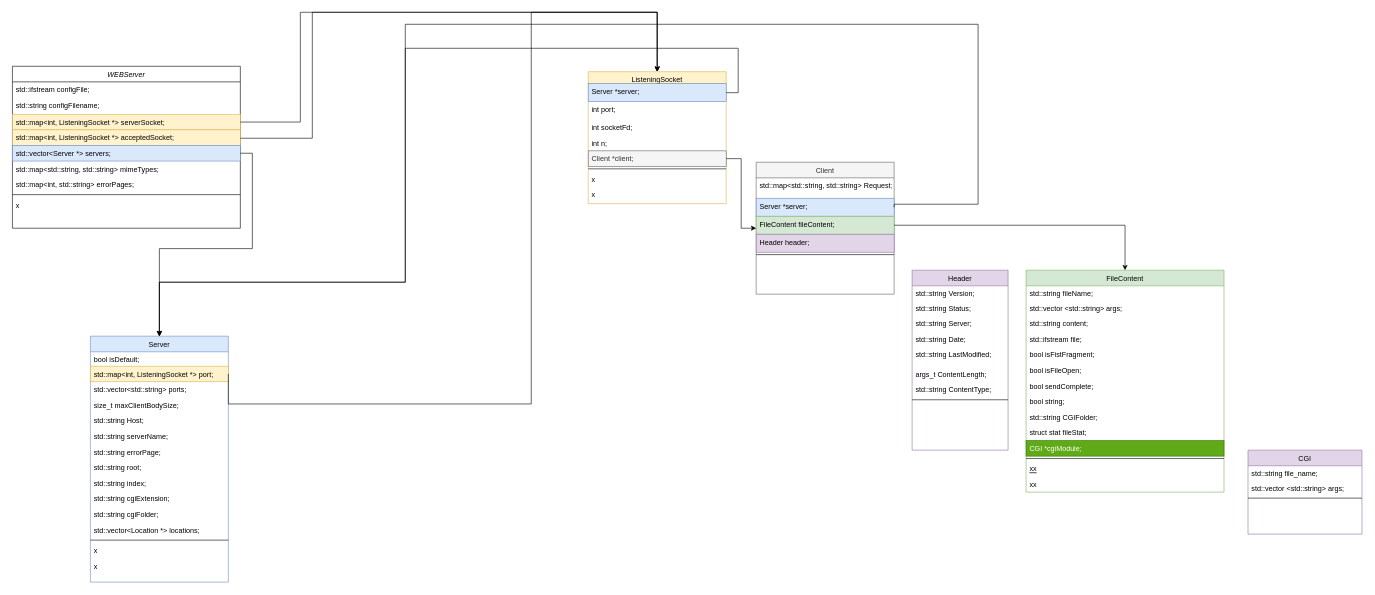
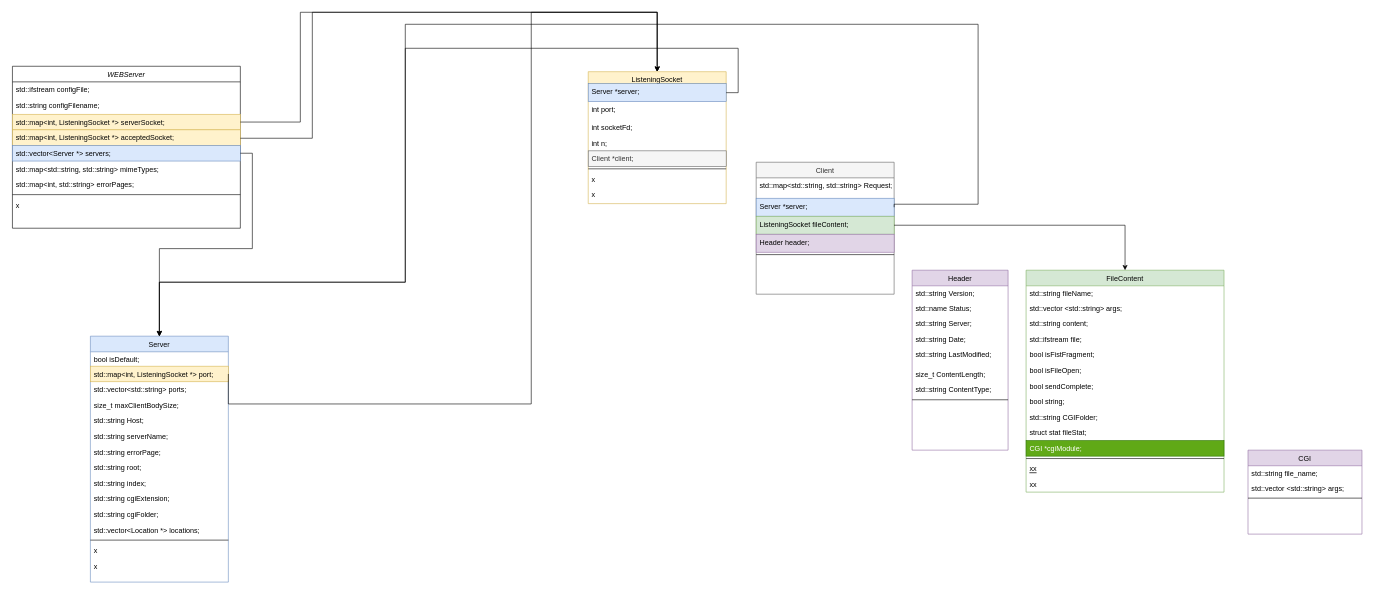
(735, 159) -> none
(802, 224) -> (810, 224)
(949, 308) -> (946, 308)
(956, 374) -> (955, 374)
